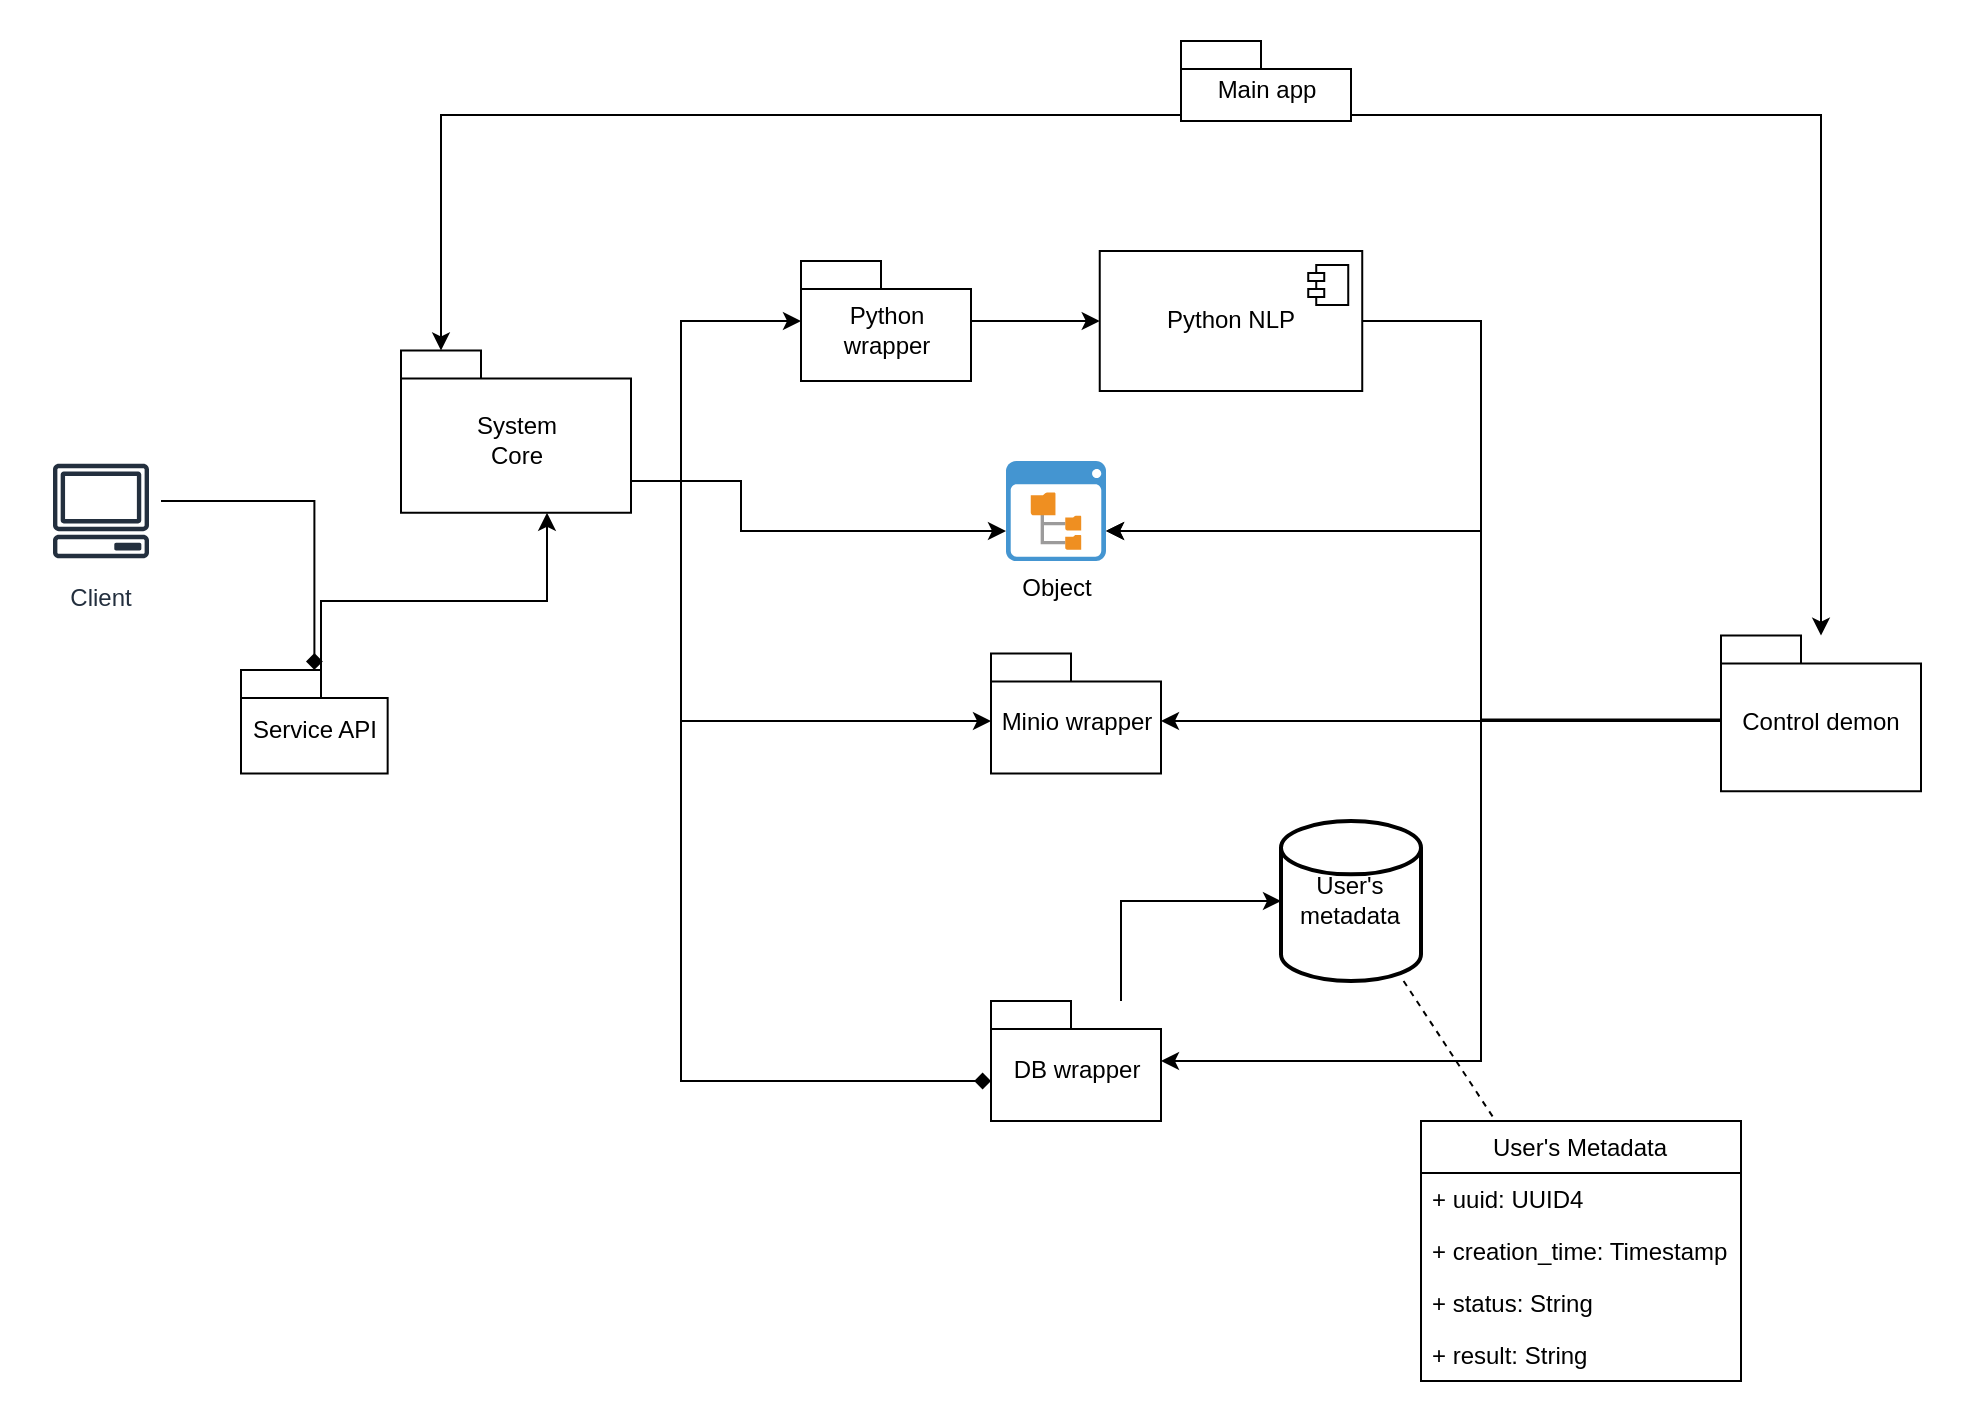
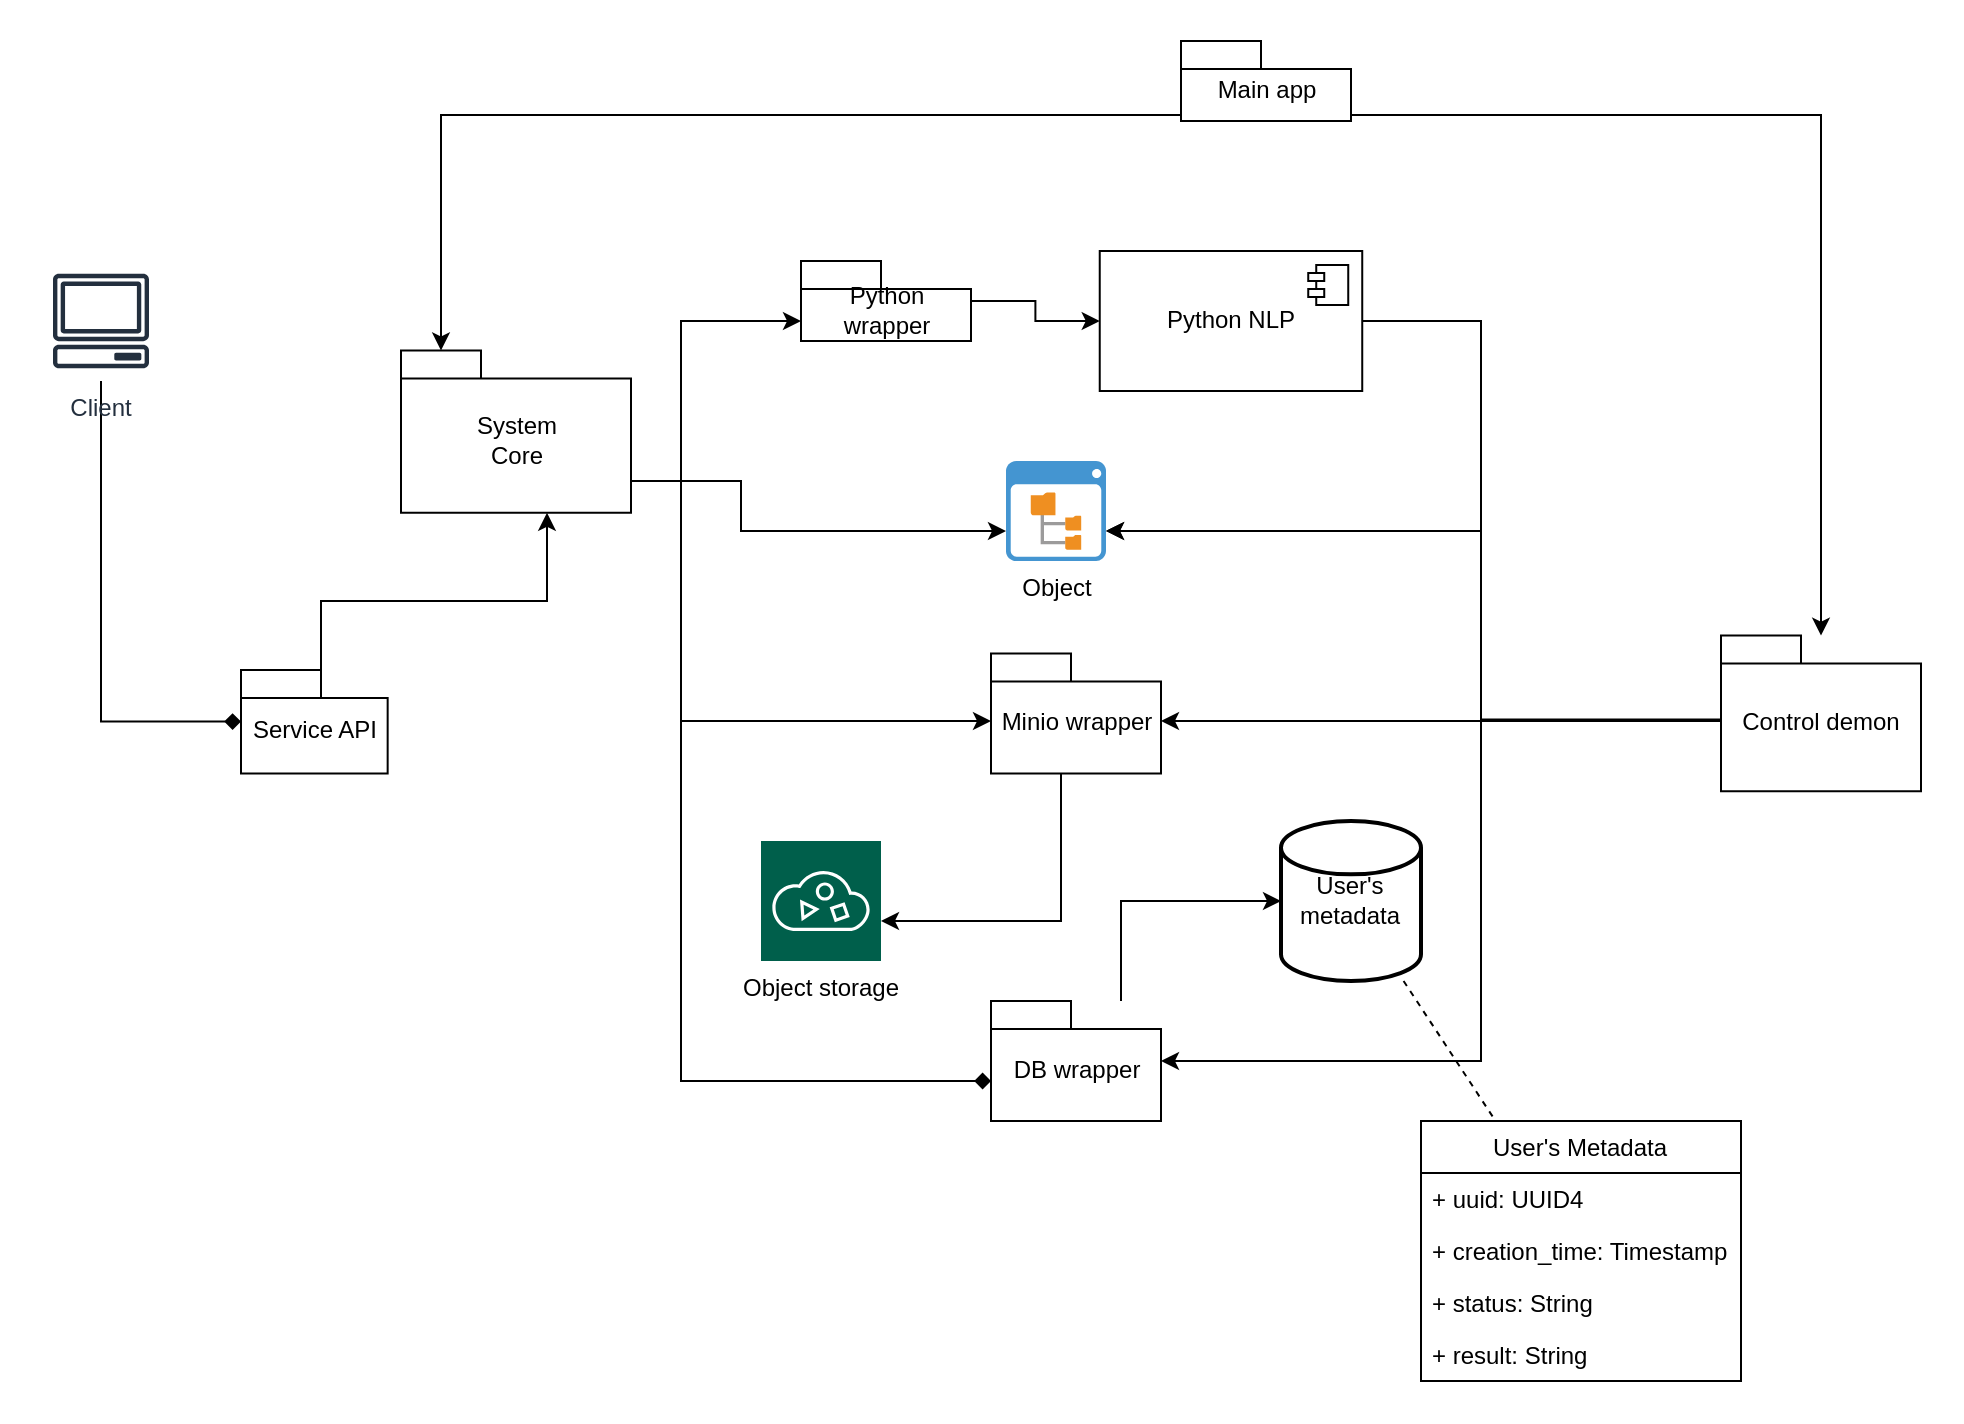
(886, 321) -> (886, 301)
(101, 511) -> (101, 321)
none -> (821, 901)
none -> (1051, 921)
